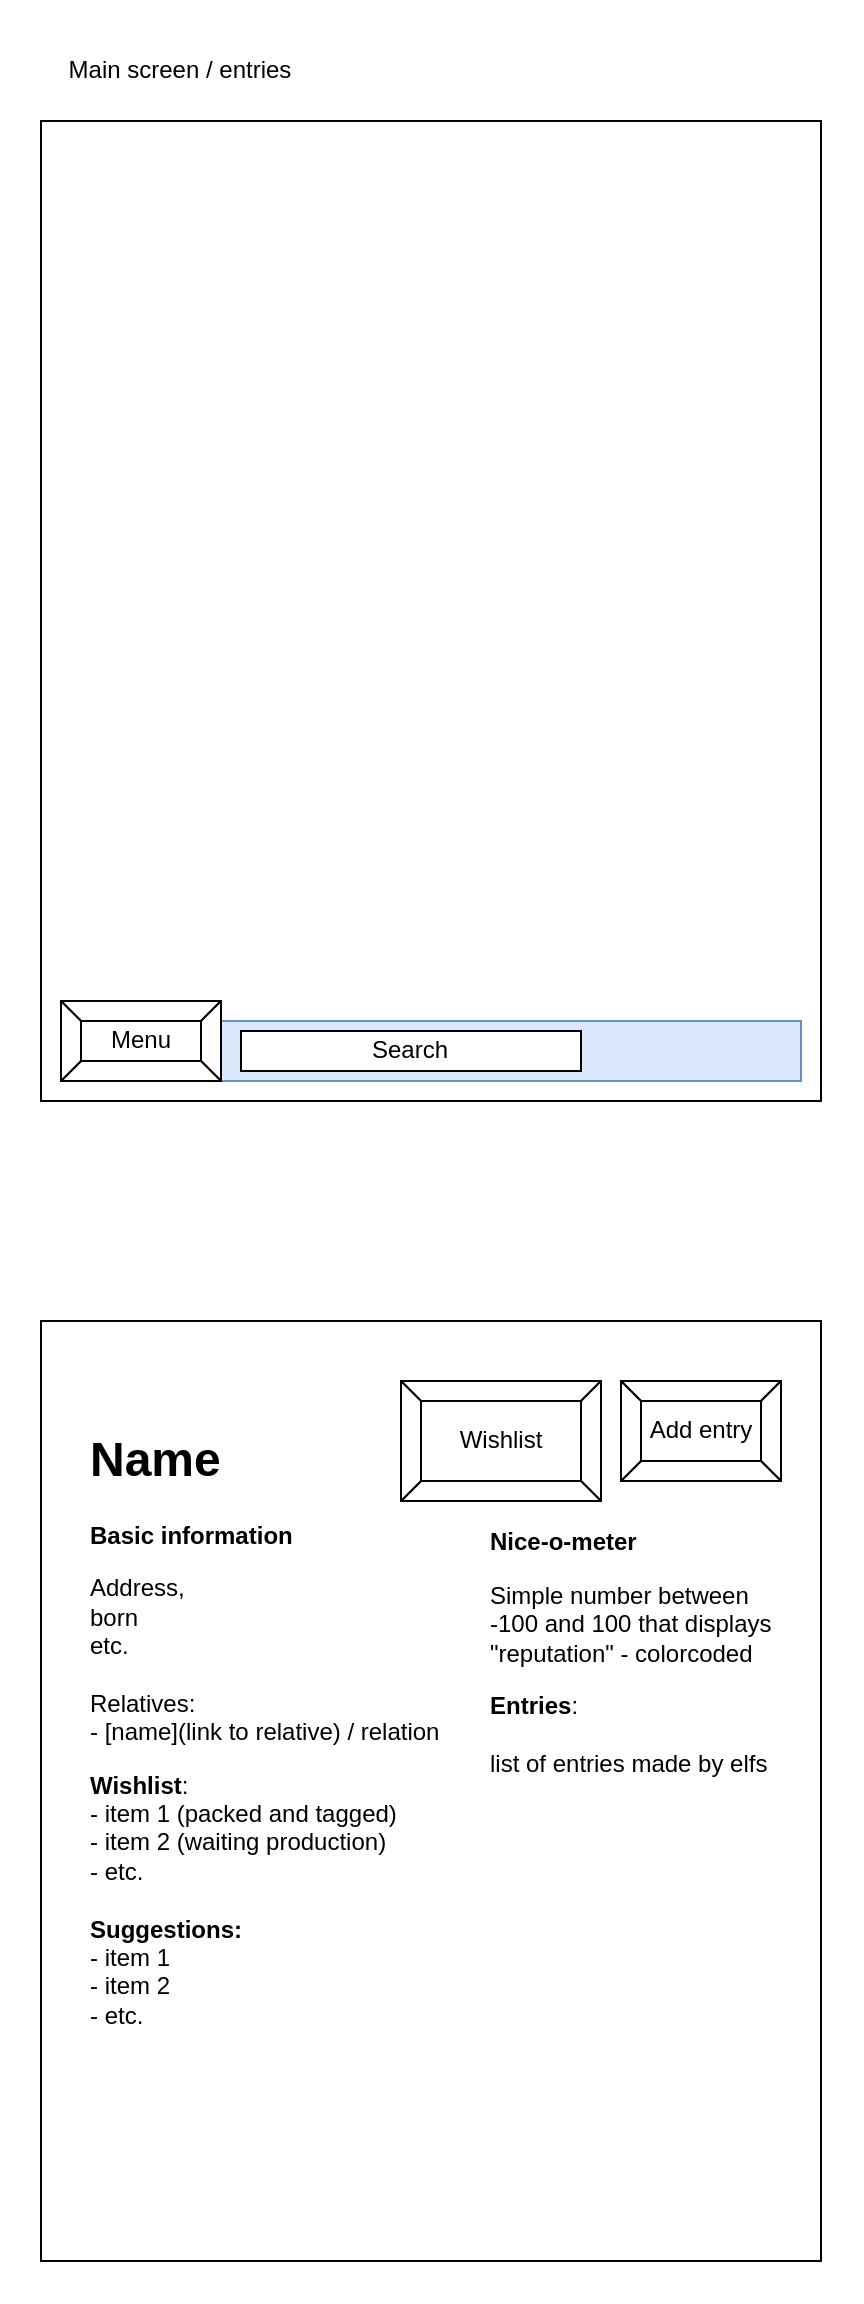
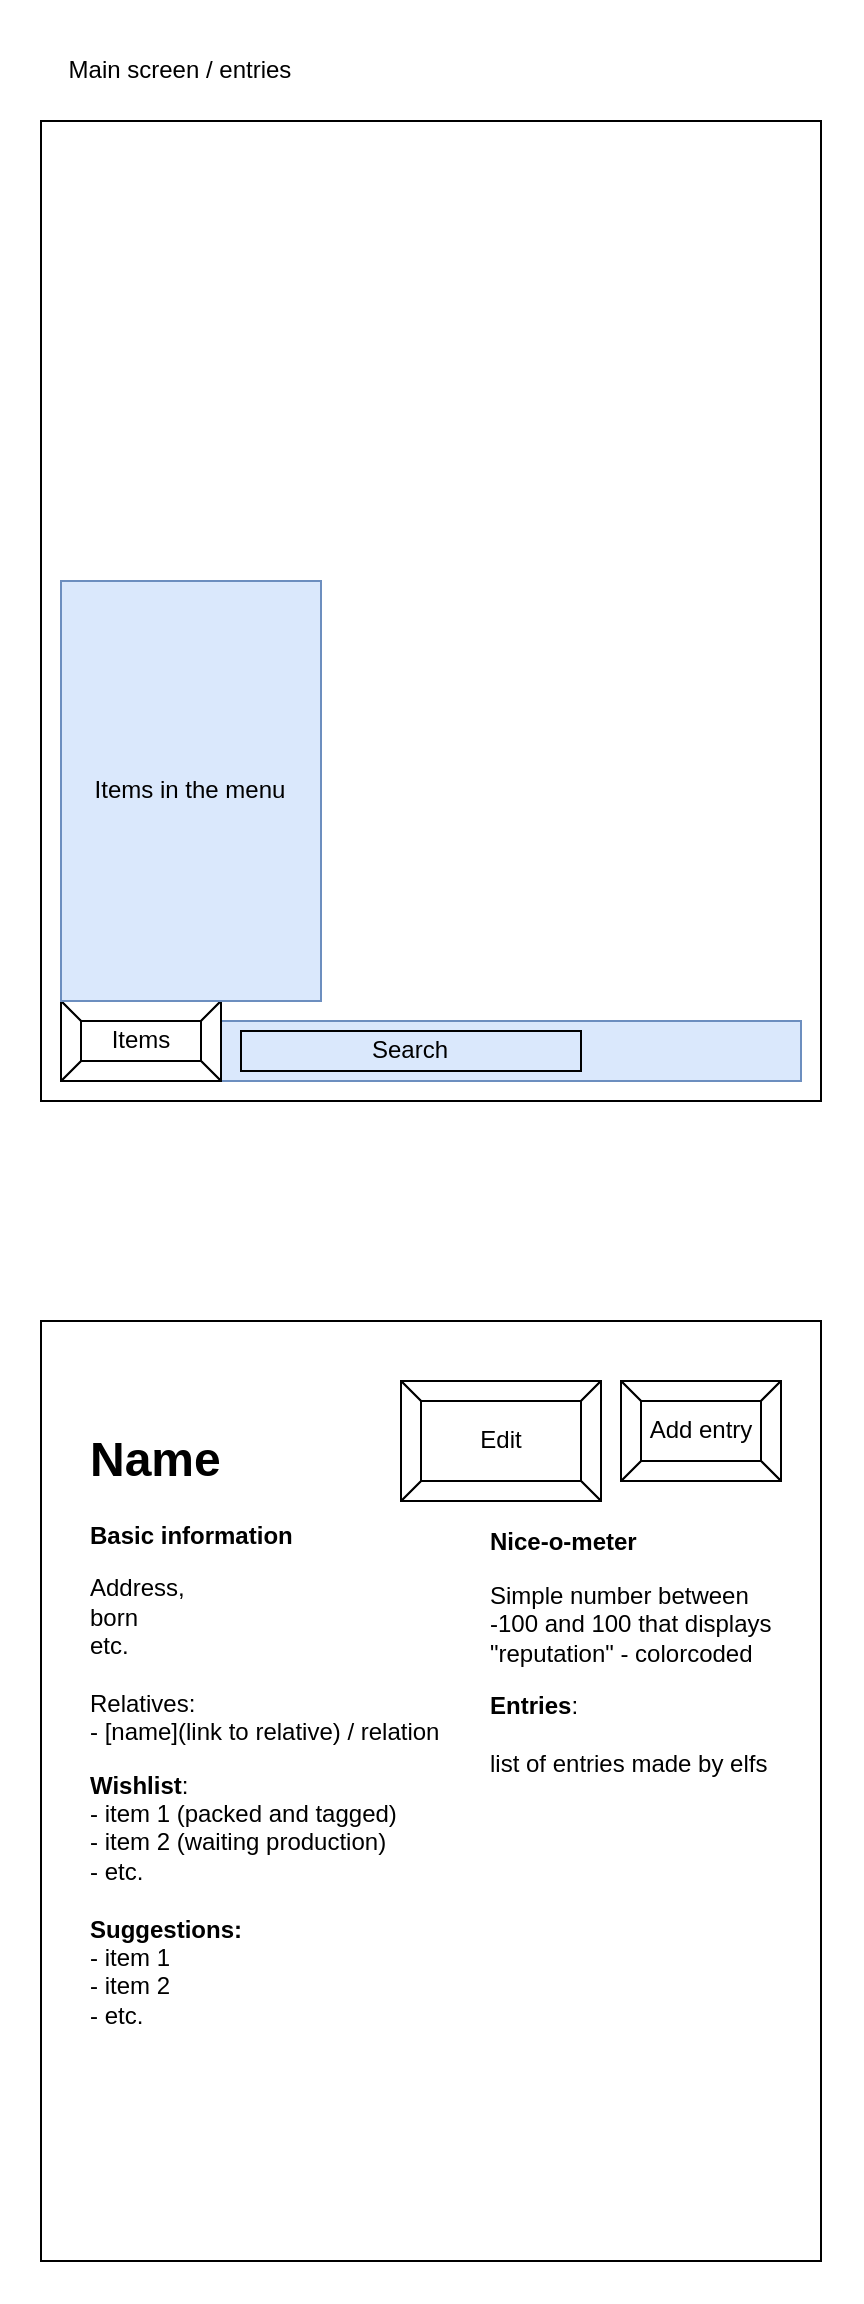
none -> (191, 791)
(142, 1041) -> (142, 1041)
(411, 1051) -> (411, 1051)
(502, 1441) -> (502, 1441)
